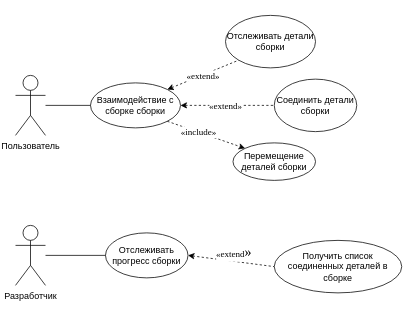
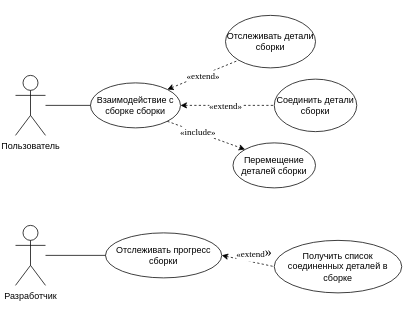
(274, 162) -> (274, 165)
(147, 255) -> (164, 255)
